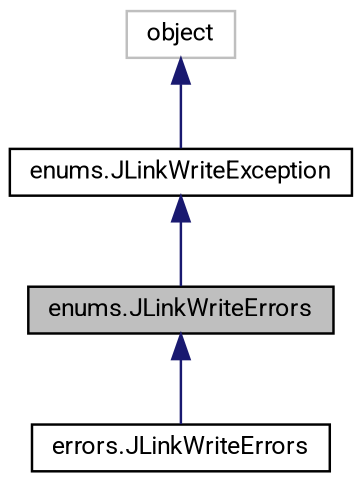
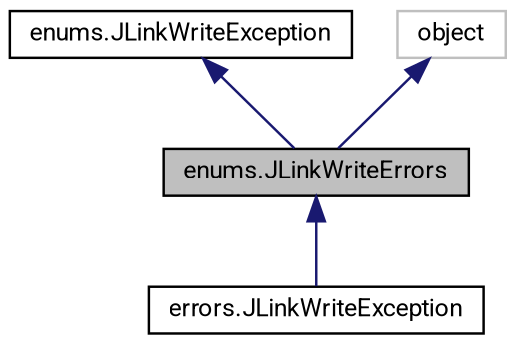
(181, 116) -> (375, 112)
(181, 448) -> (316, 310)
